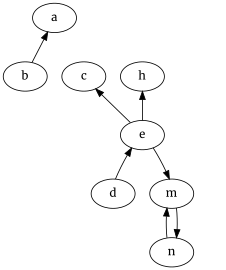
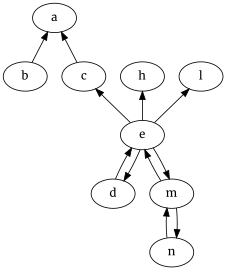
none -> (71, 51)
none -> (201, 77)
none -> (135, 162)
none -> (154, 169)
